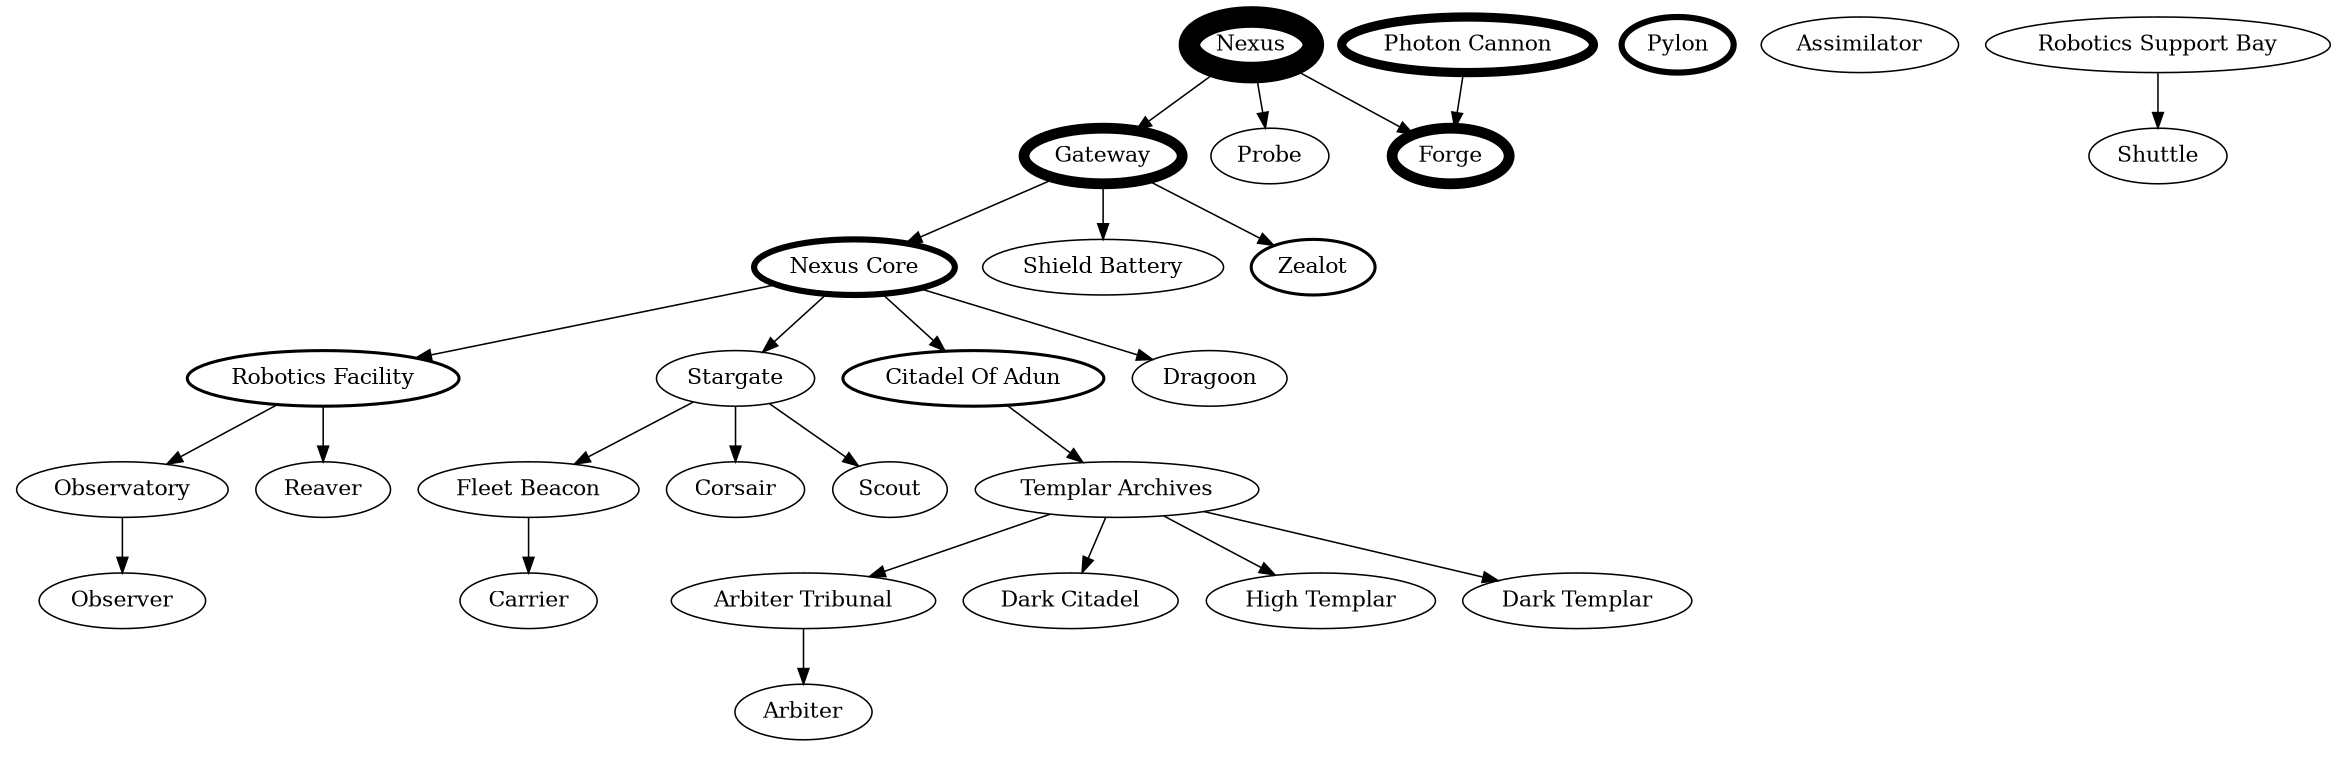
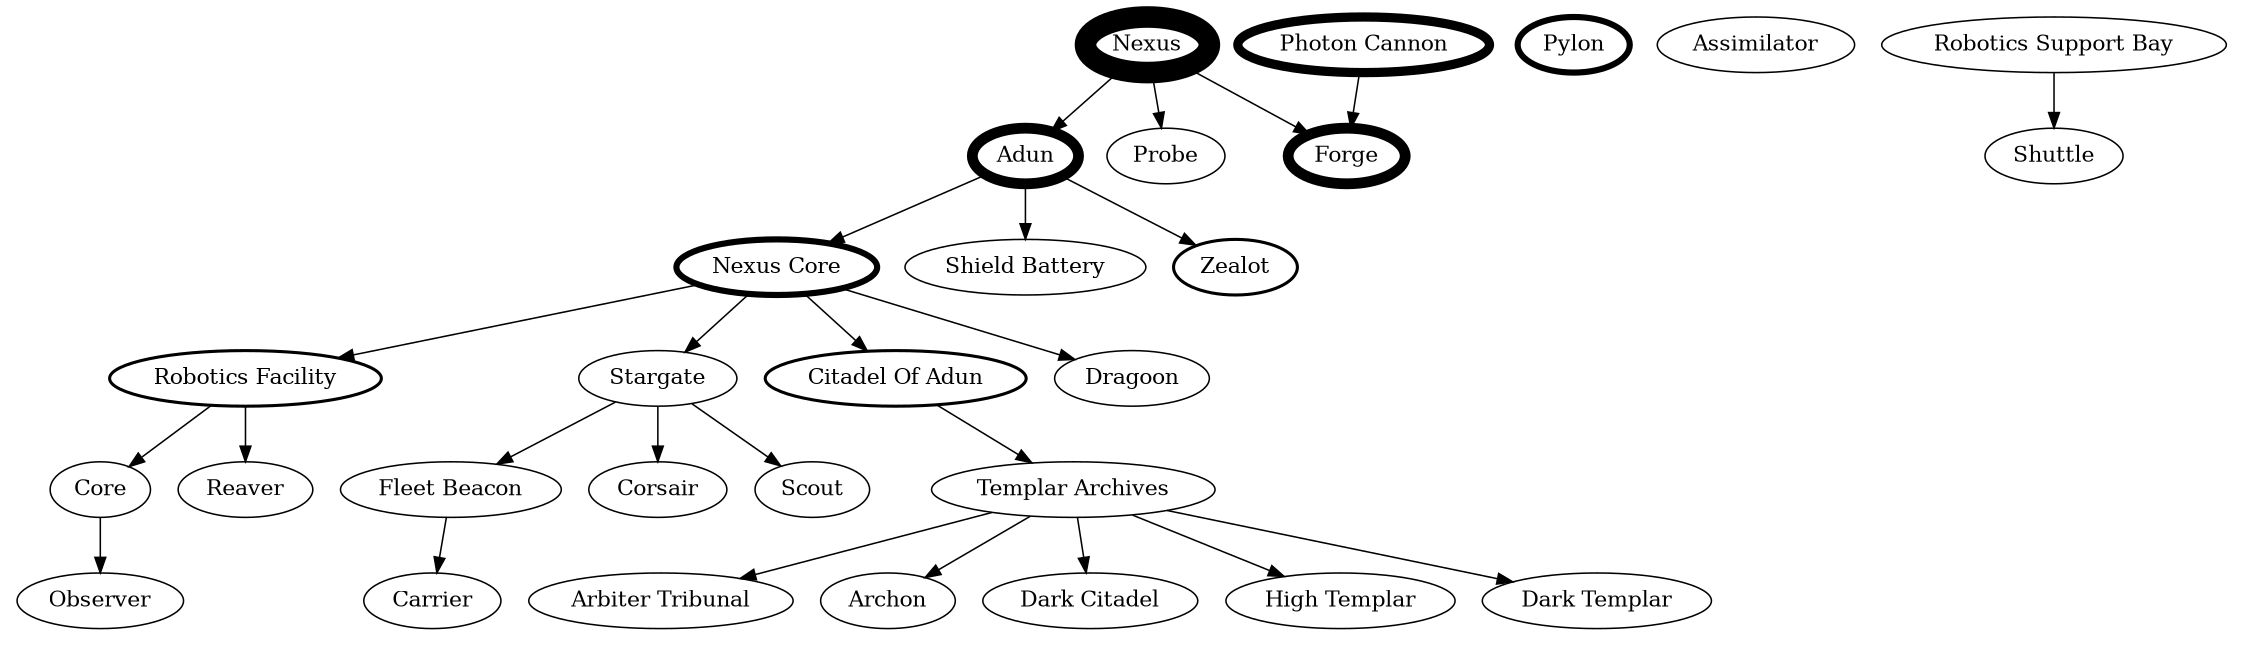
(1103, 156) -> (1025, 156)
(122, 490) -> (100, 490)
none -> (888, 601)
(803, 712) -> none
